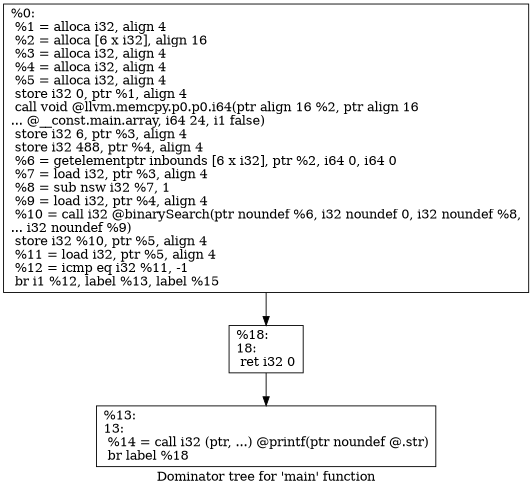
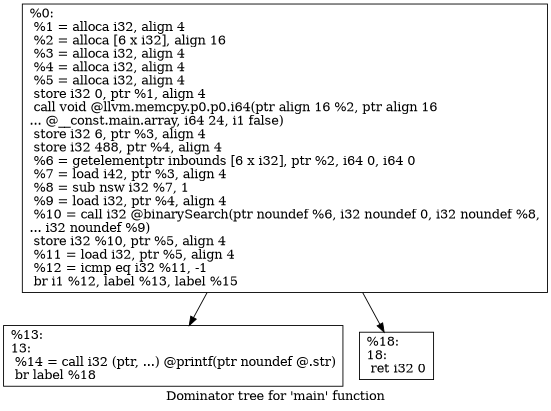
(109, 175) -> (128, 175)
(266, 385) -> (200, 305)
